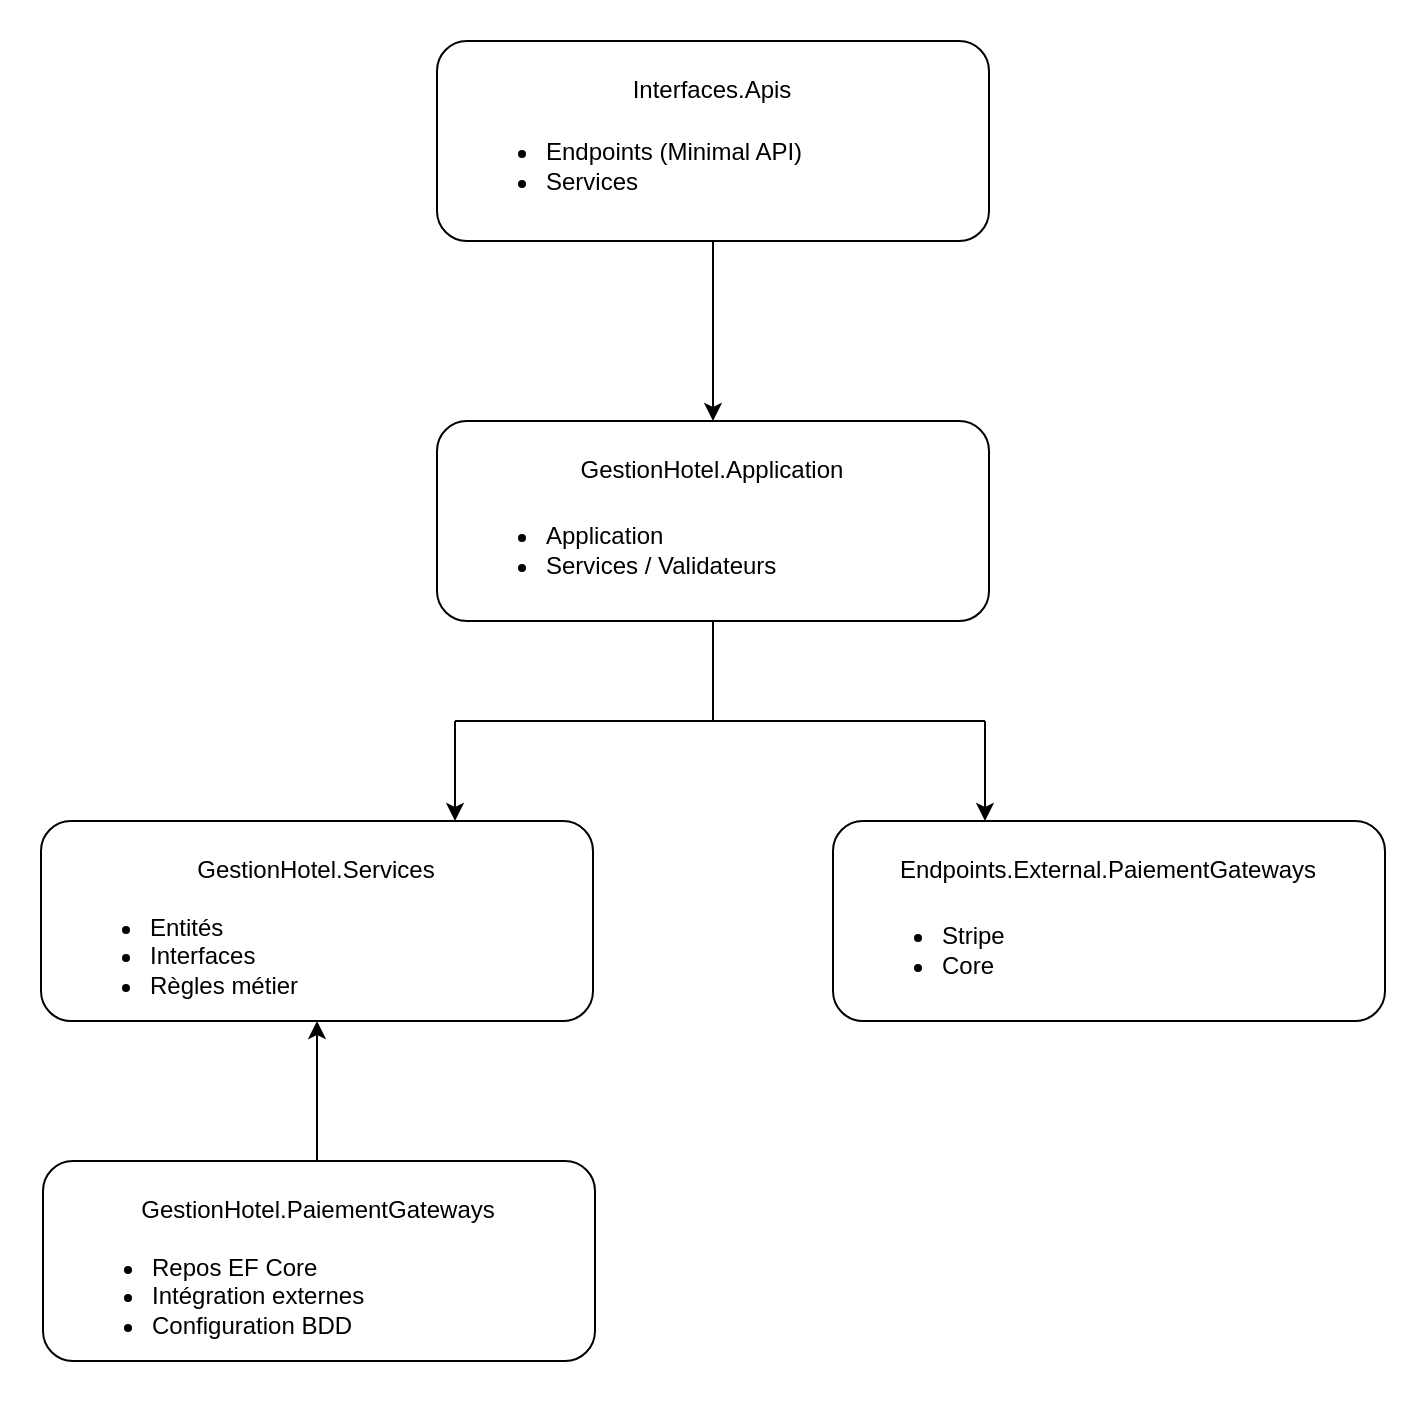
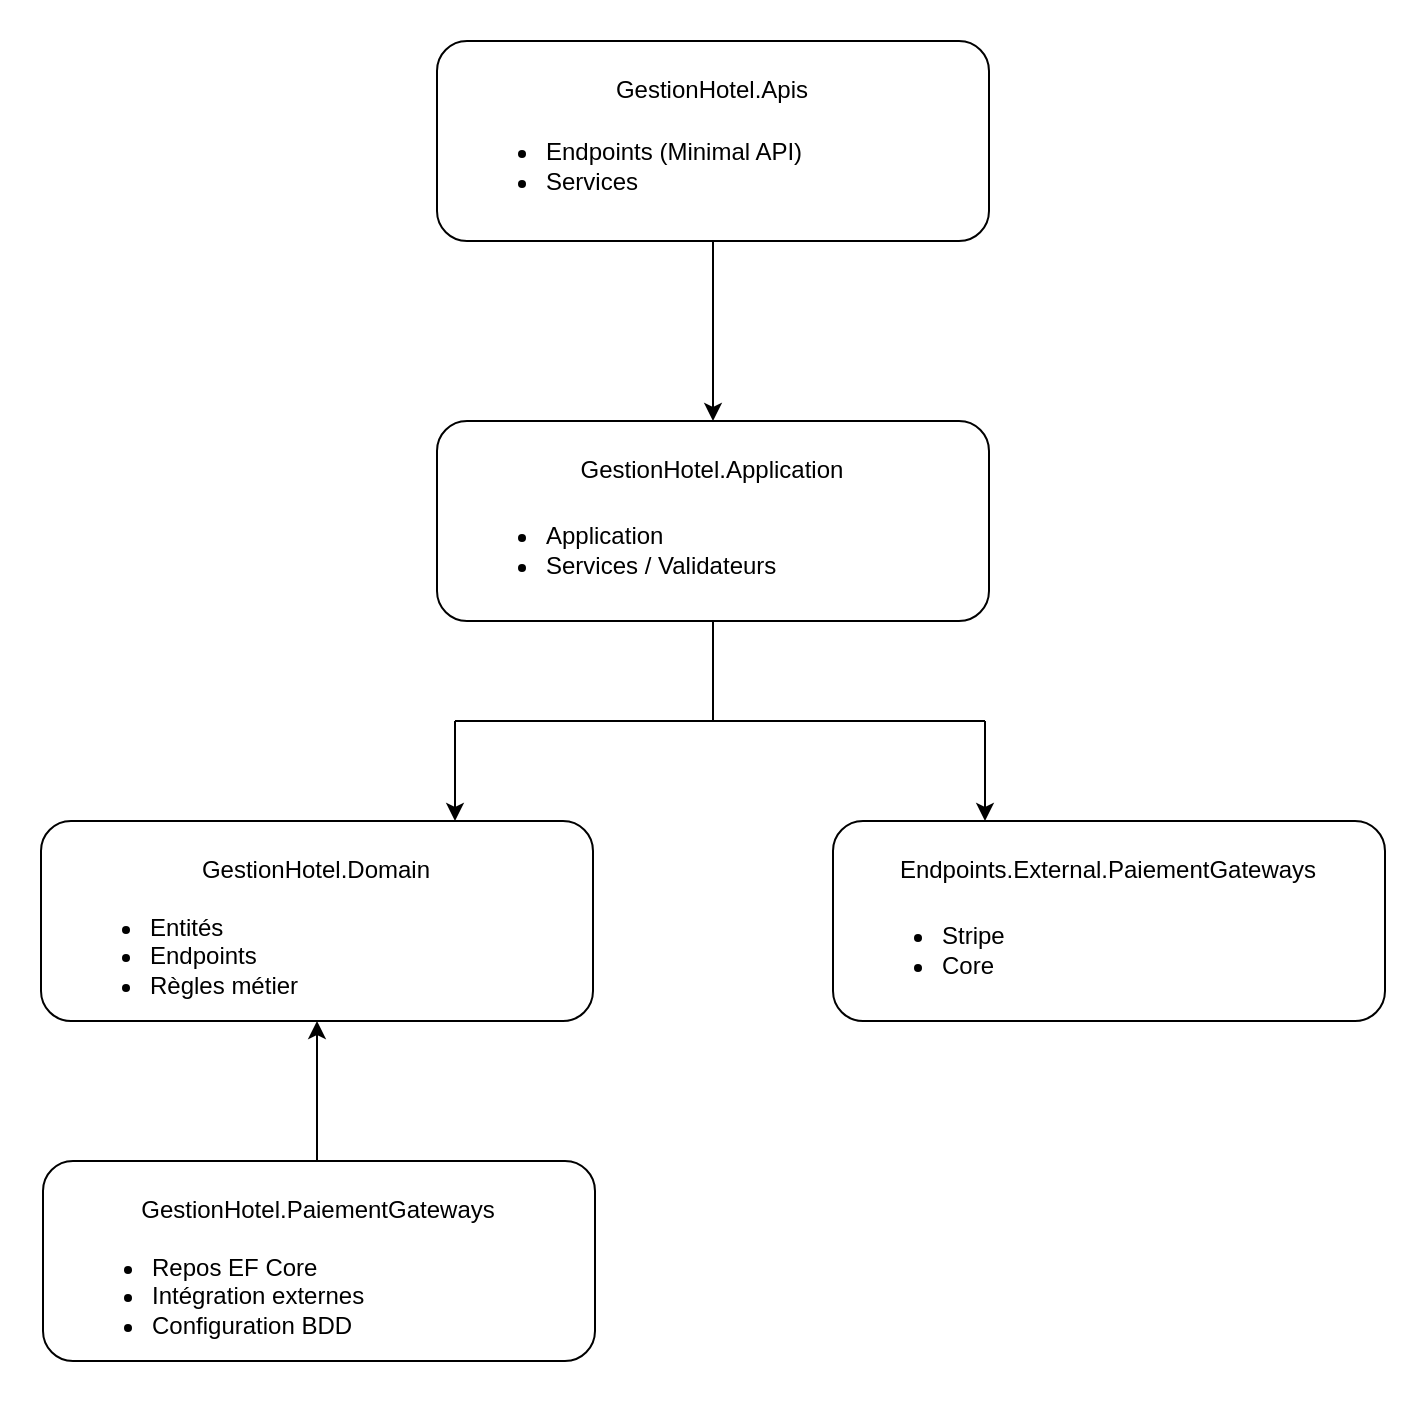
(713, 91) -> (713, 91)
(317, 871) -> (317, 871)
(149, 951) -> (149, 951)
